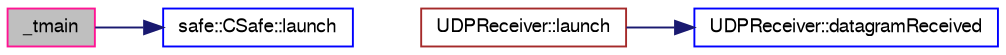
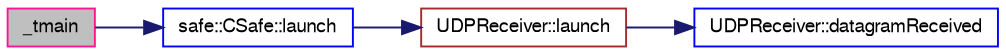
none -> (377, 28)
